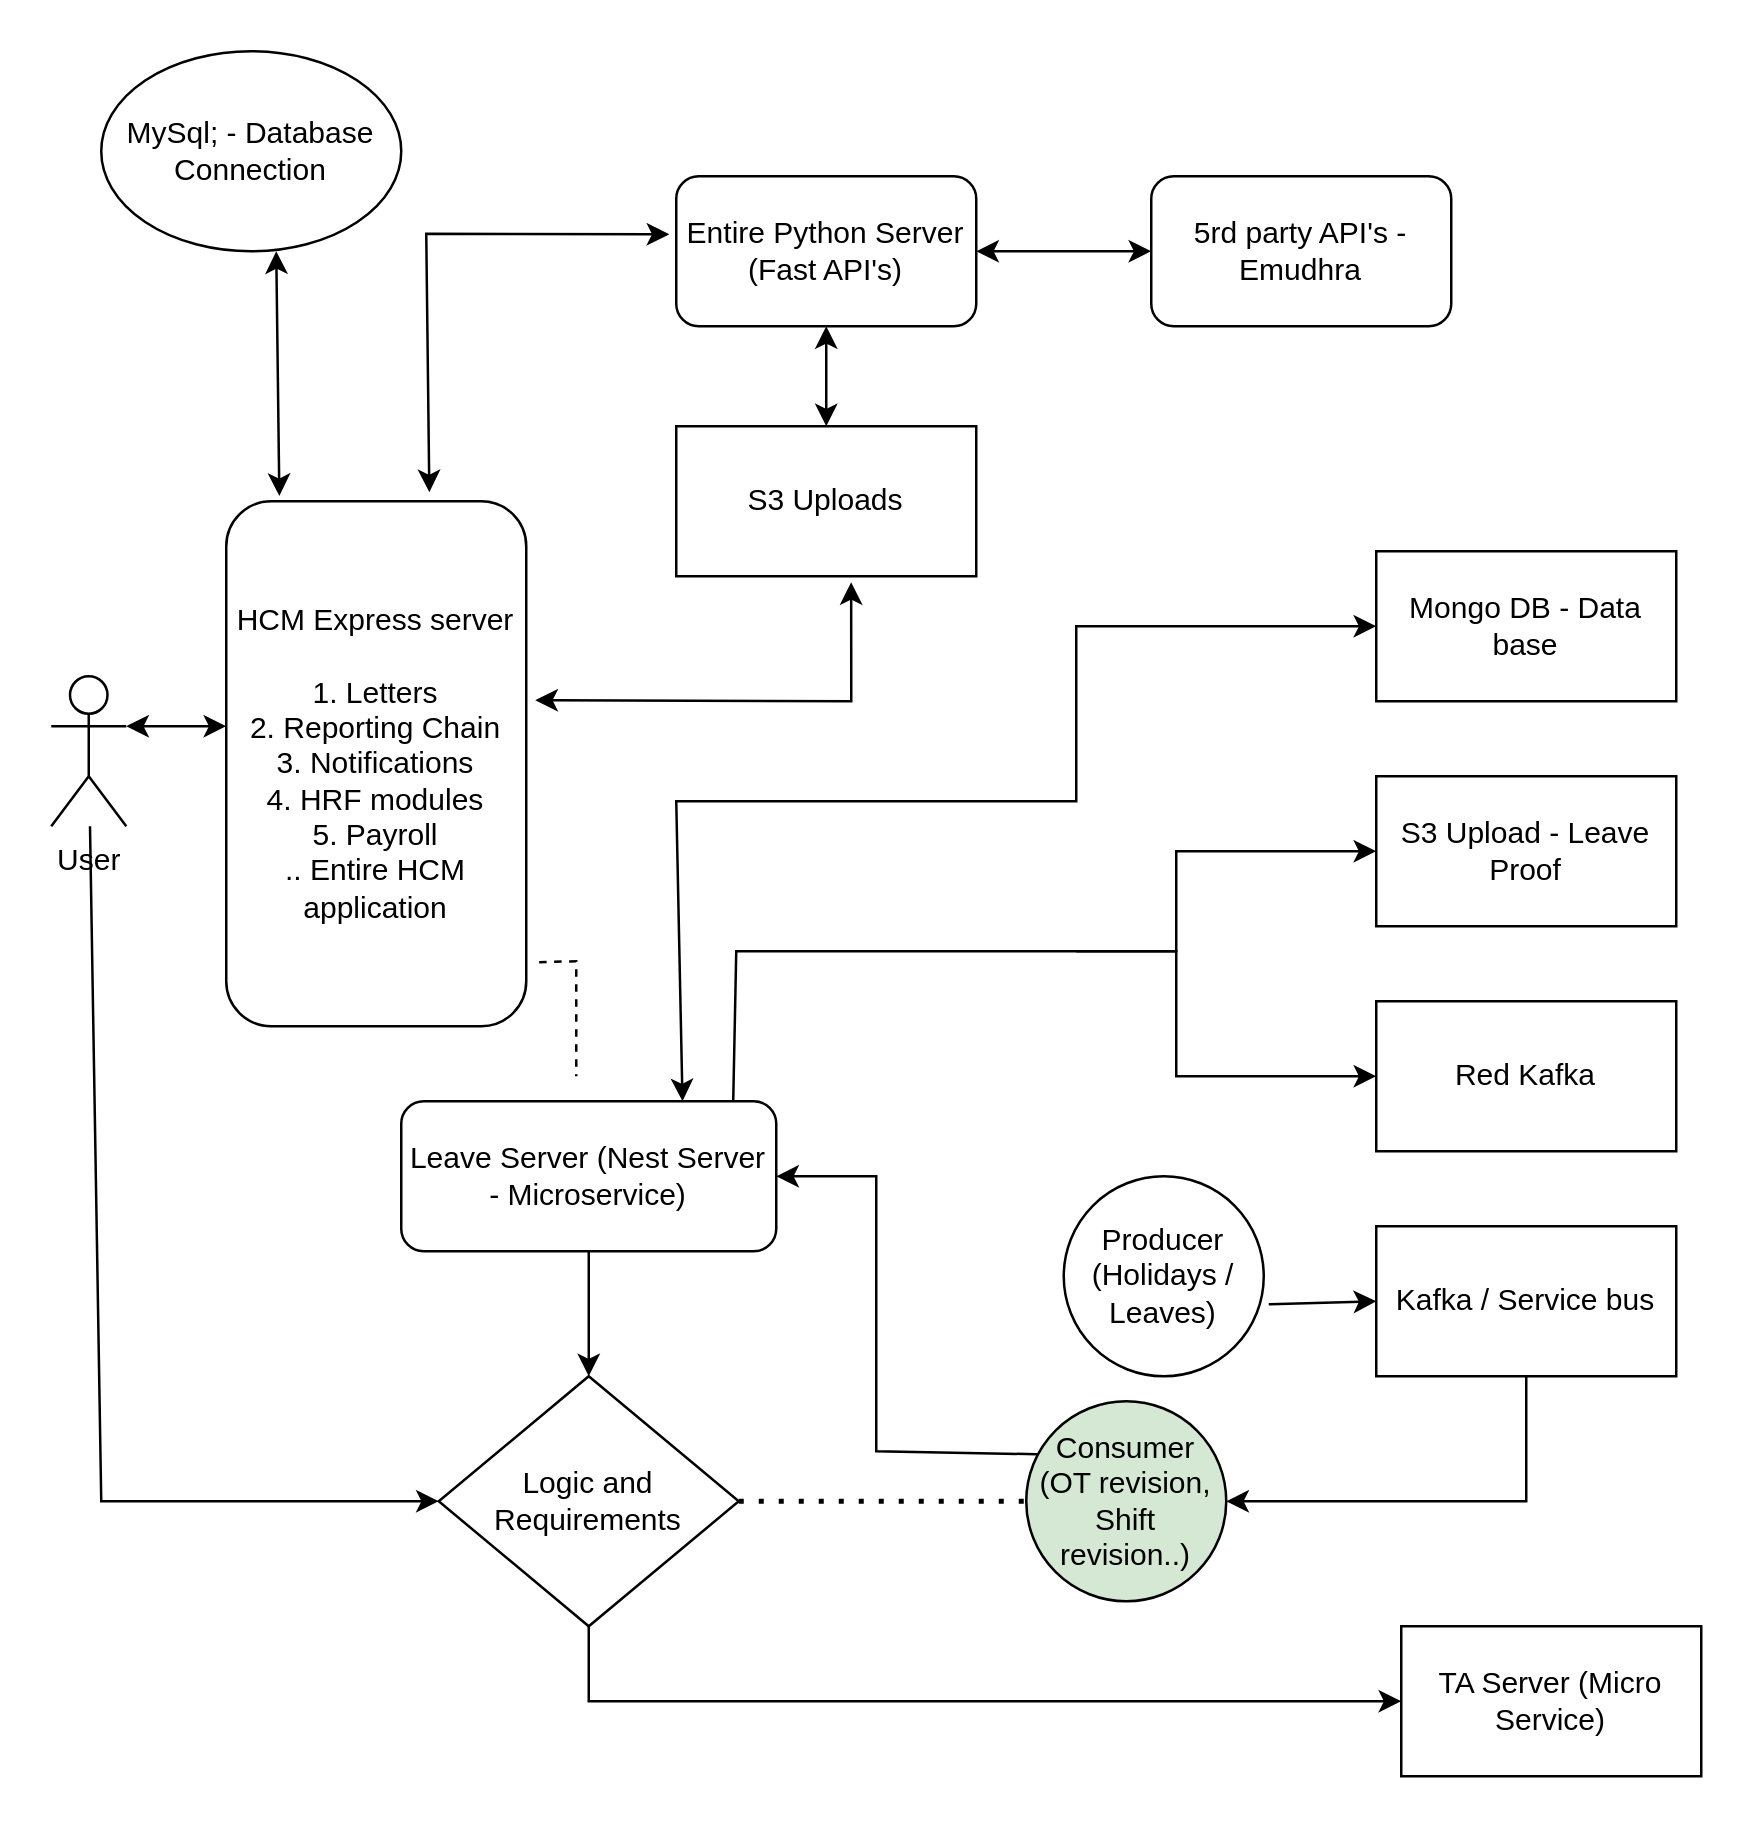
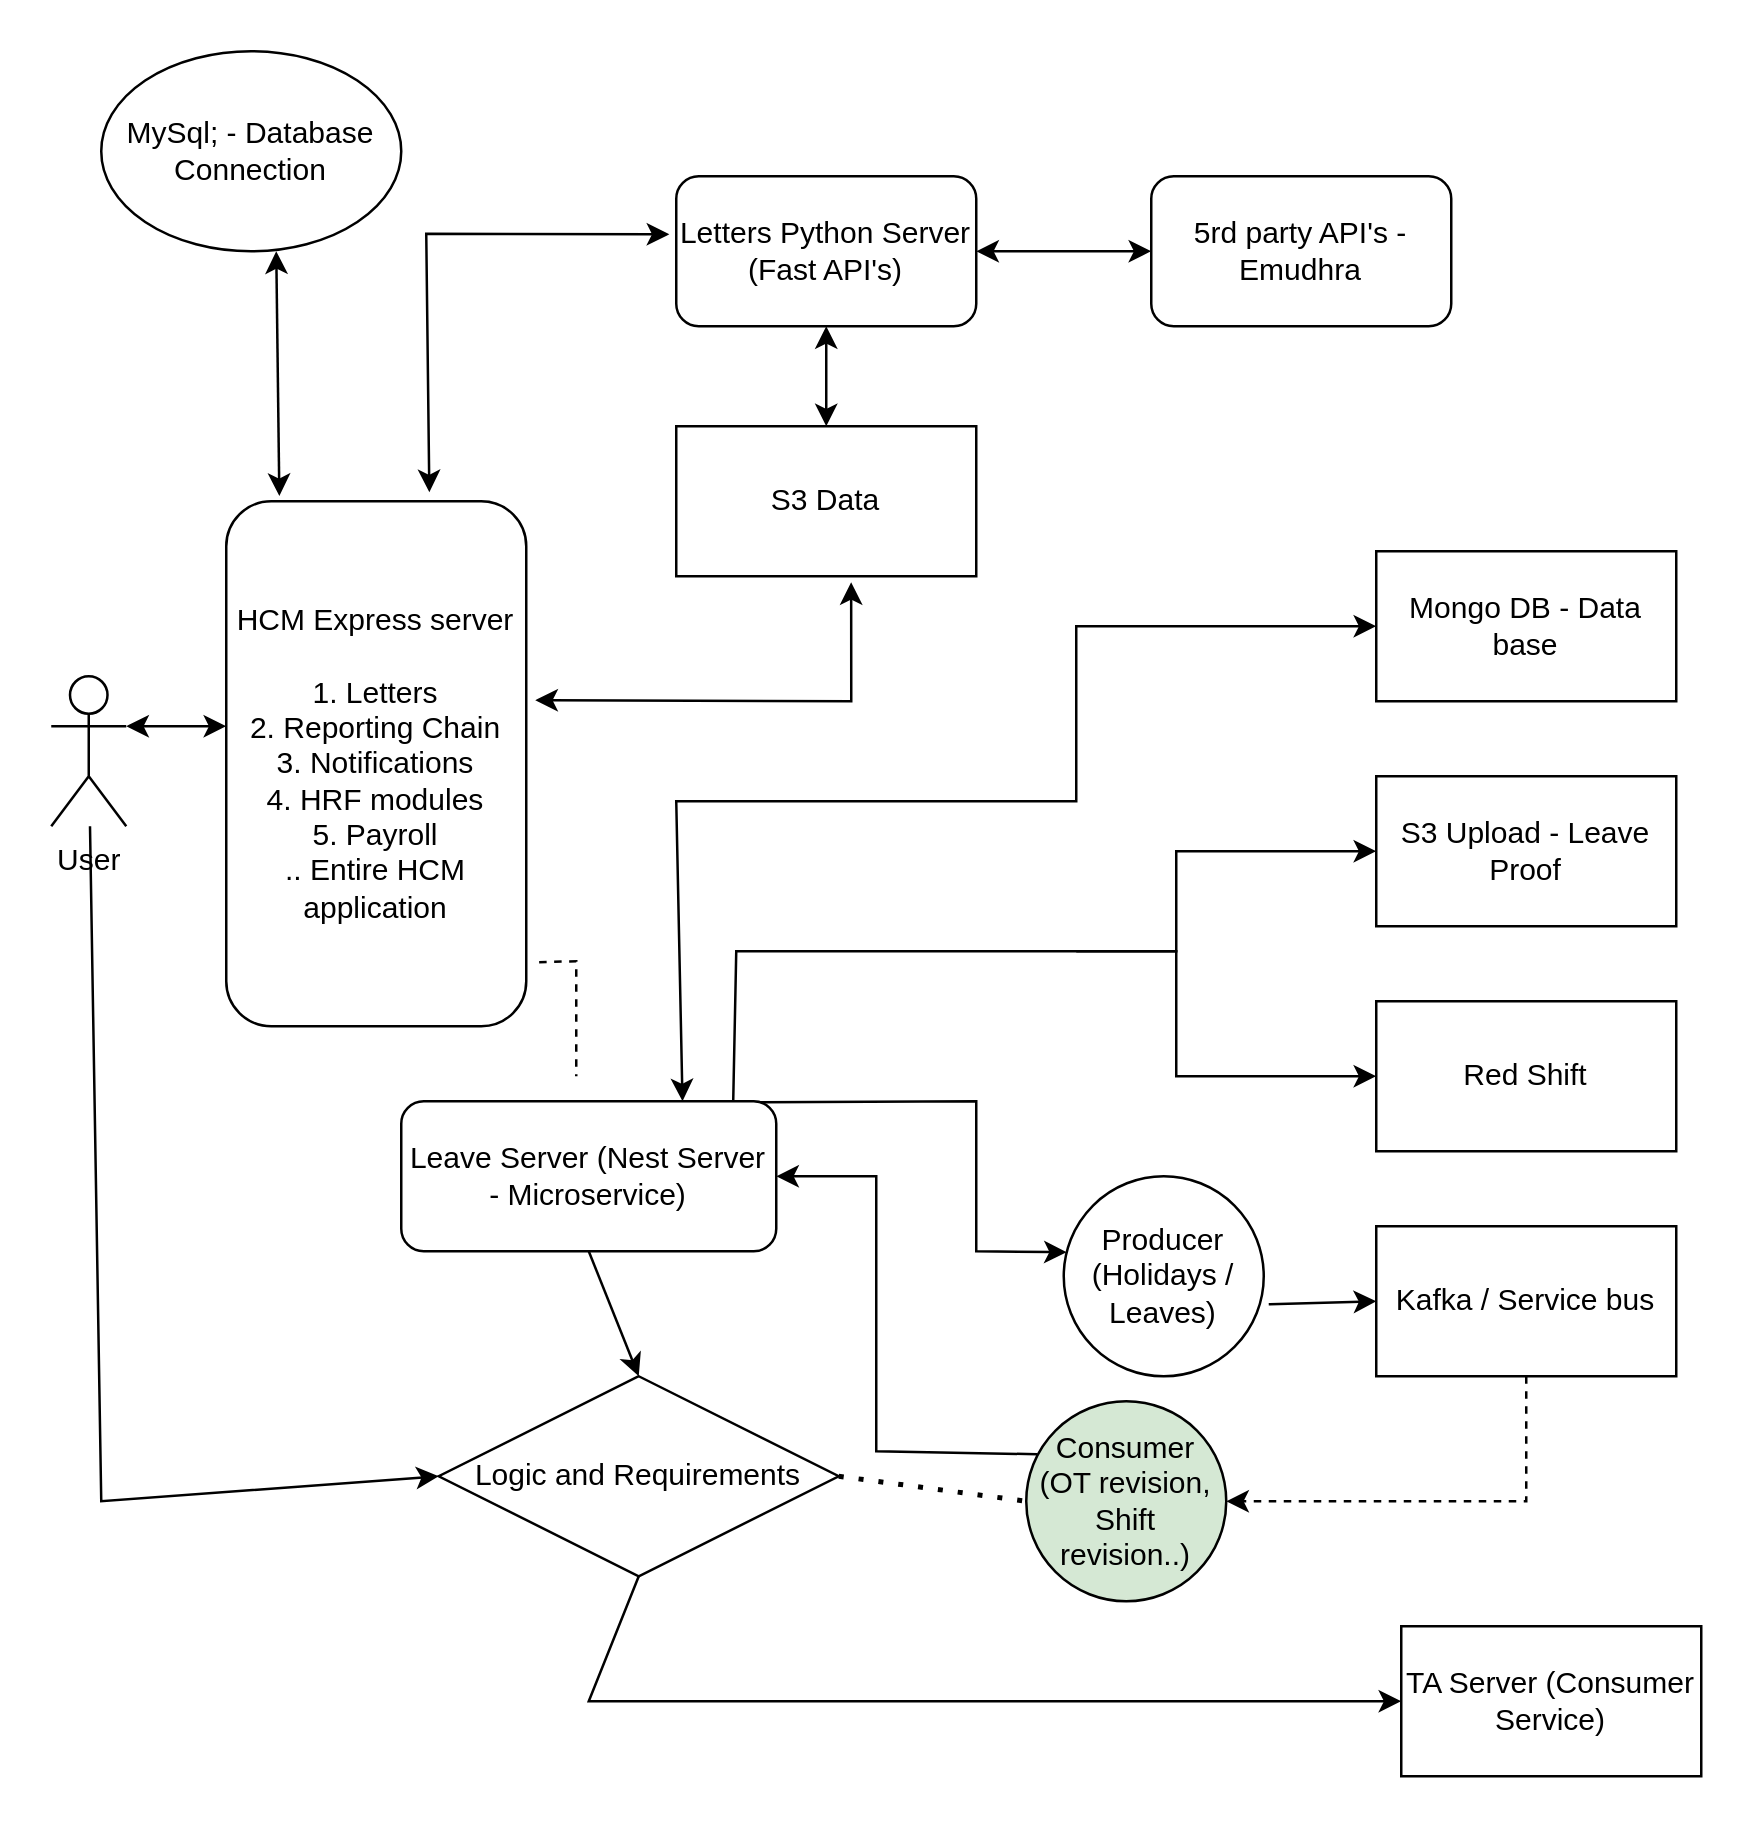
(826, 251) -> (826, 251)
(826, 501) -> (826, 501)
(1526, 1076) -> (1526, 1076)
none -> (976, 1105)
(589, 1501) -> (639, 1476)
(1445, 1501) -> (1445, 1501)
(1551, 1701) -> (1551, 1701)
